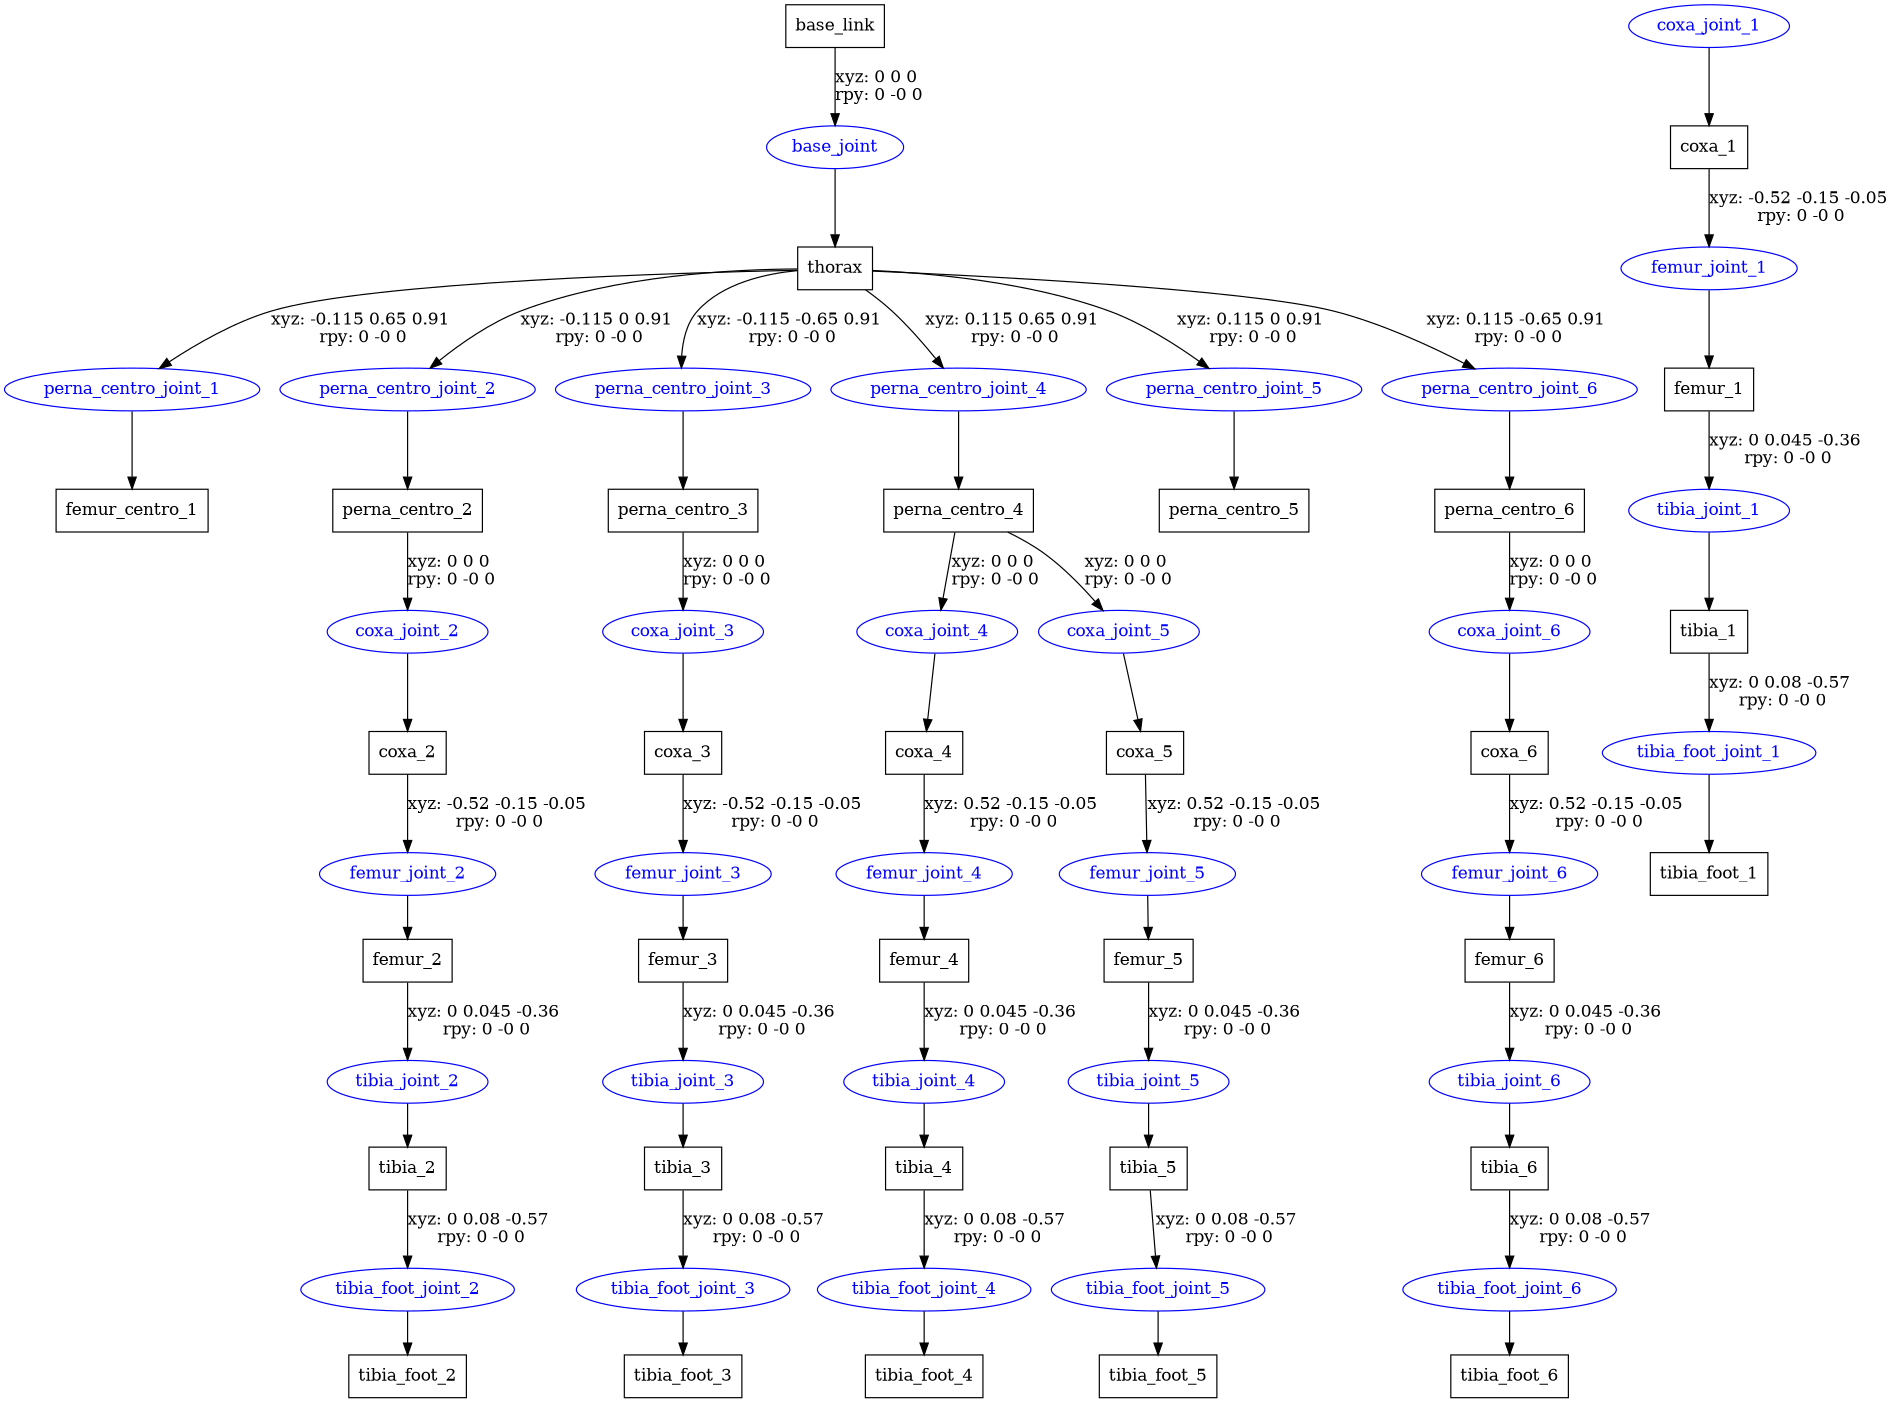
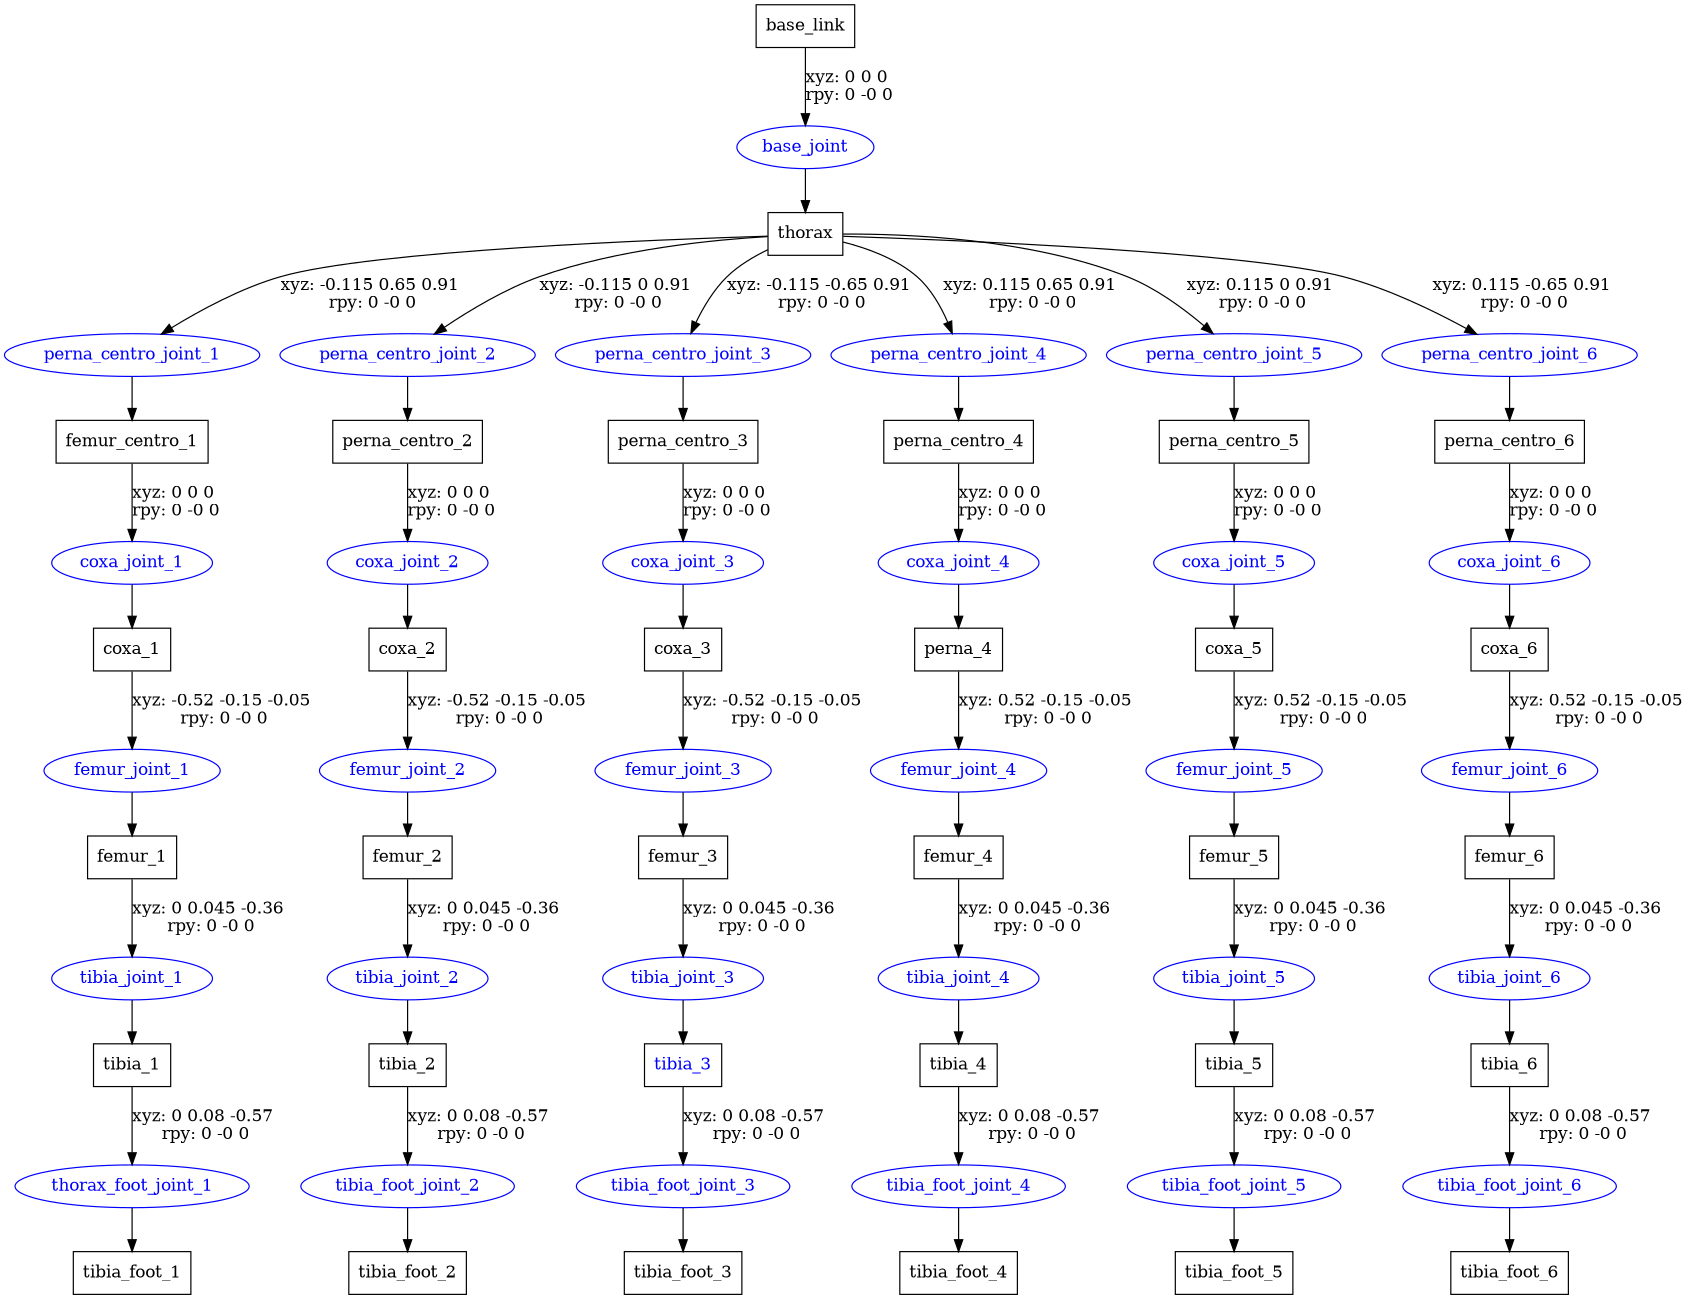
none -> (132, 496)
(1055, 562) -> (1234, 496)
(924, 753) -> (959, 650)
(1709, 753) -> (132, 1186)
(683, 1168) -> (683, 1065)
